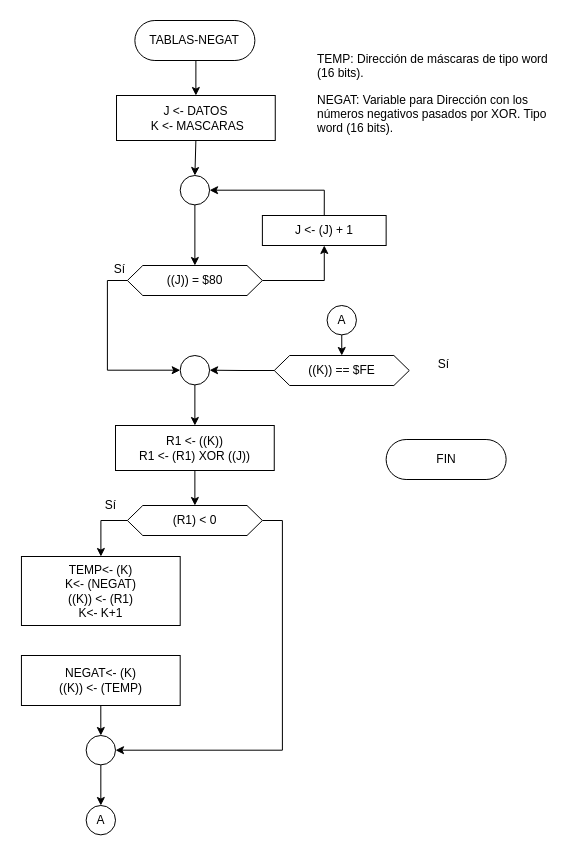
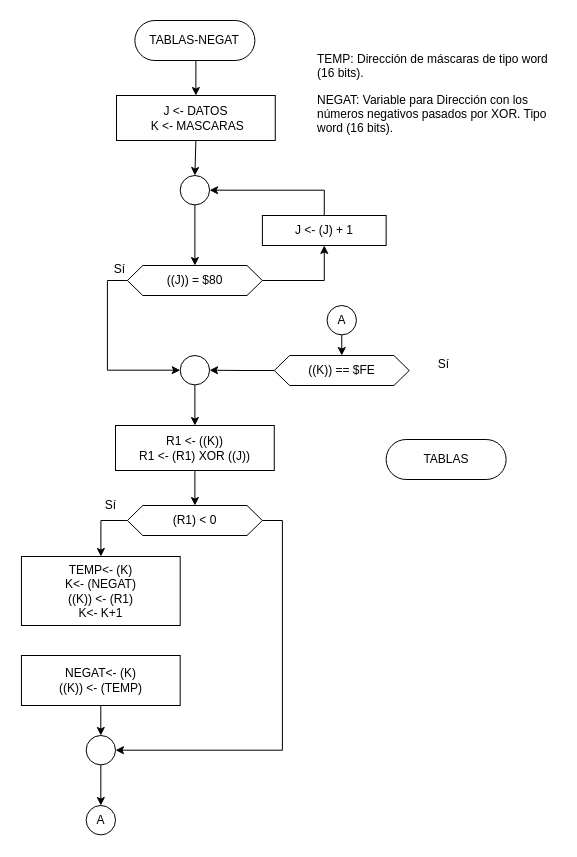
(447, 460) -> (447, 460)
